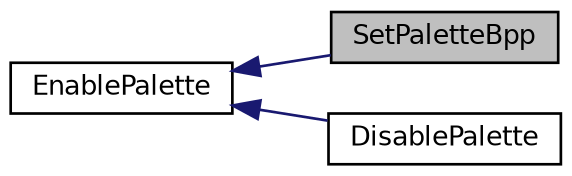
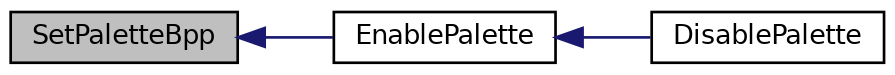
(295, 61) -> (299, 37)
